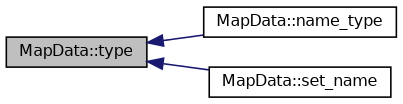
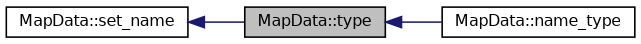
(186, 67) -> (224, 22)
